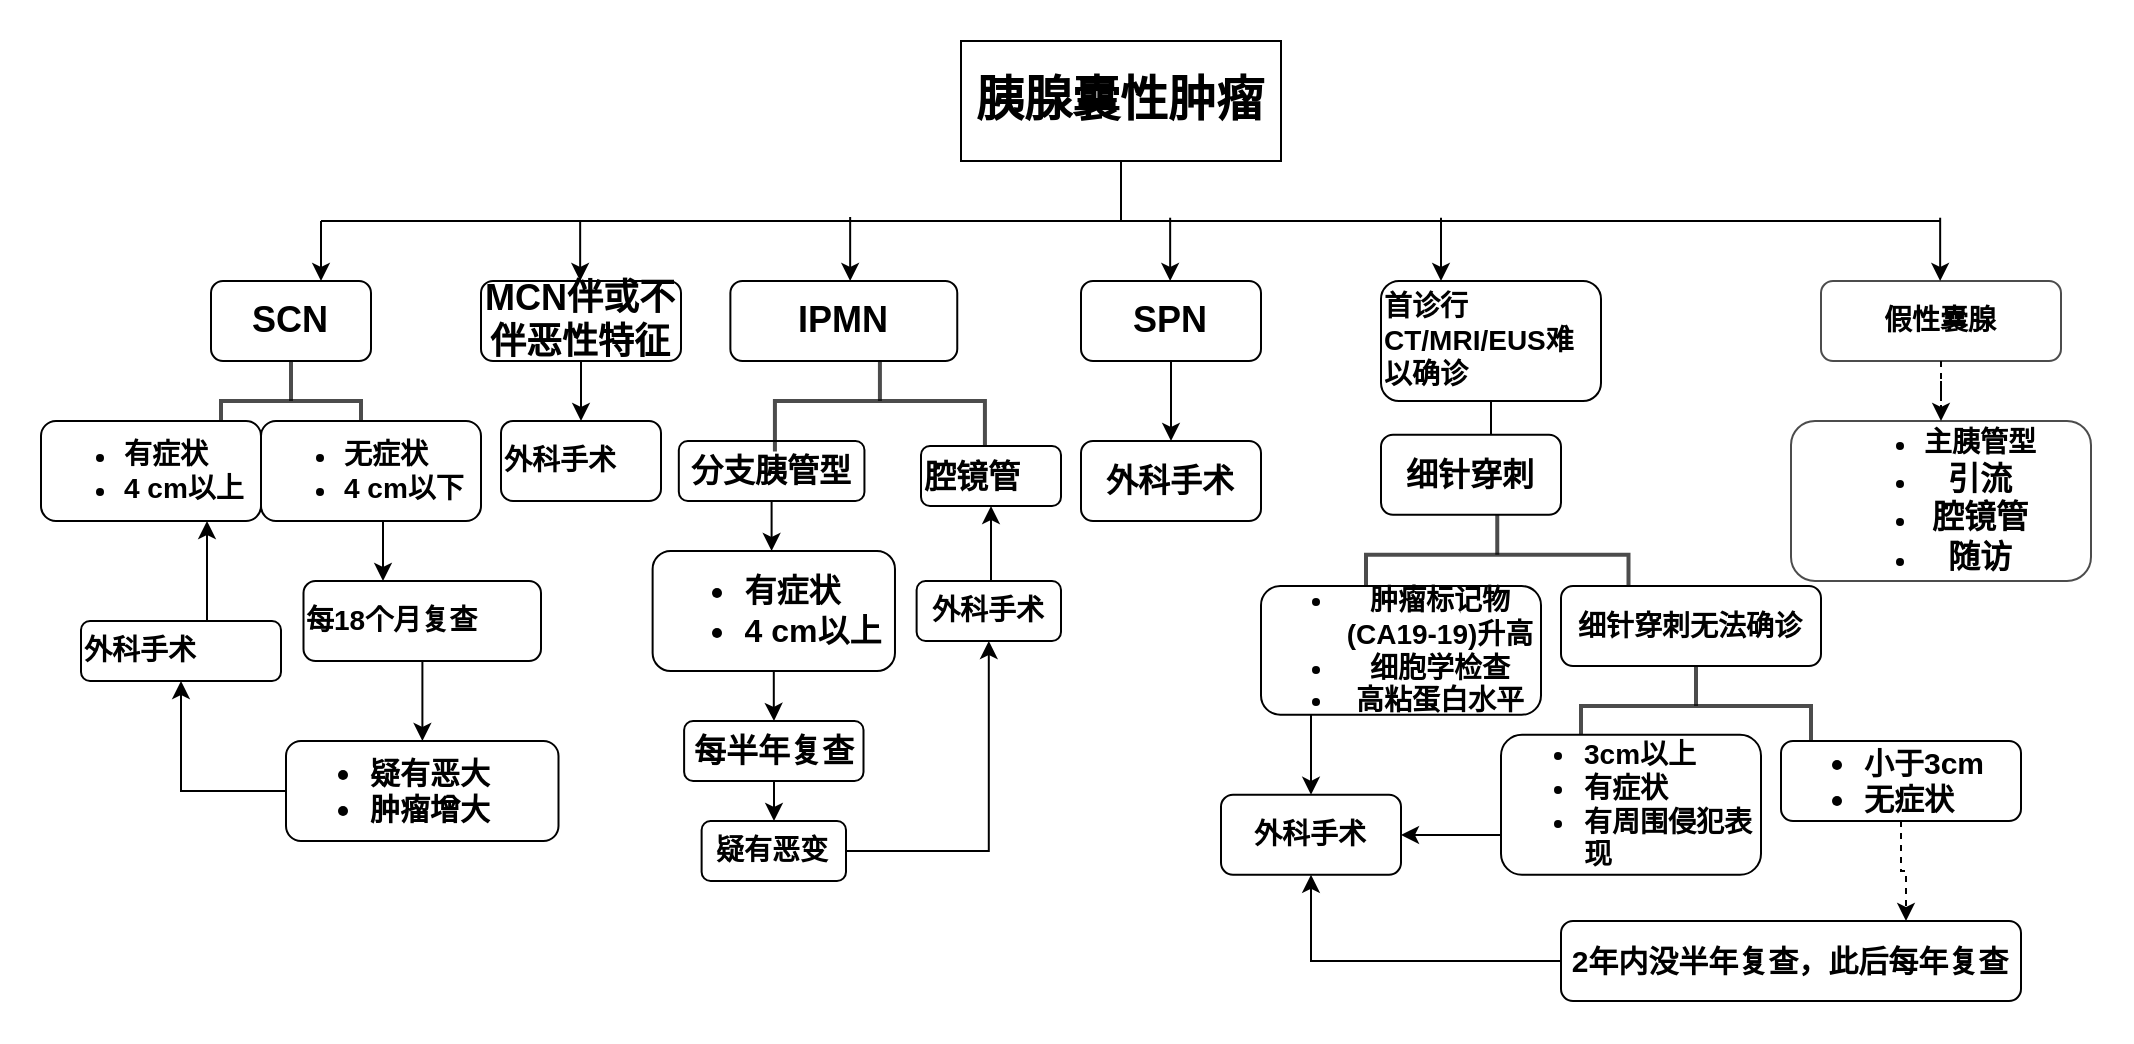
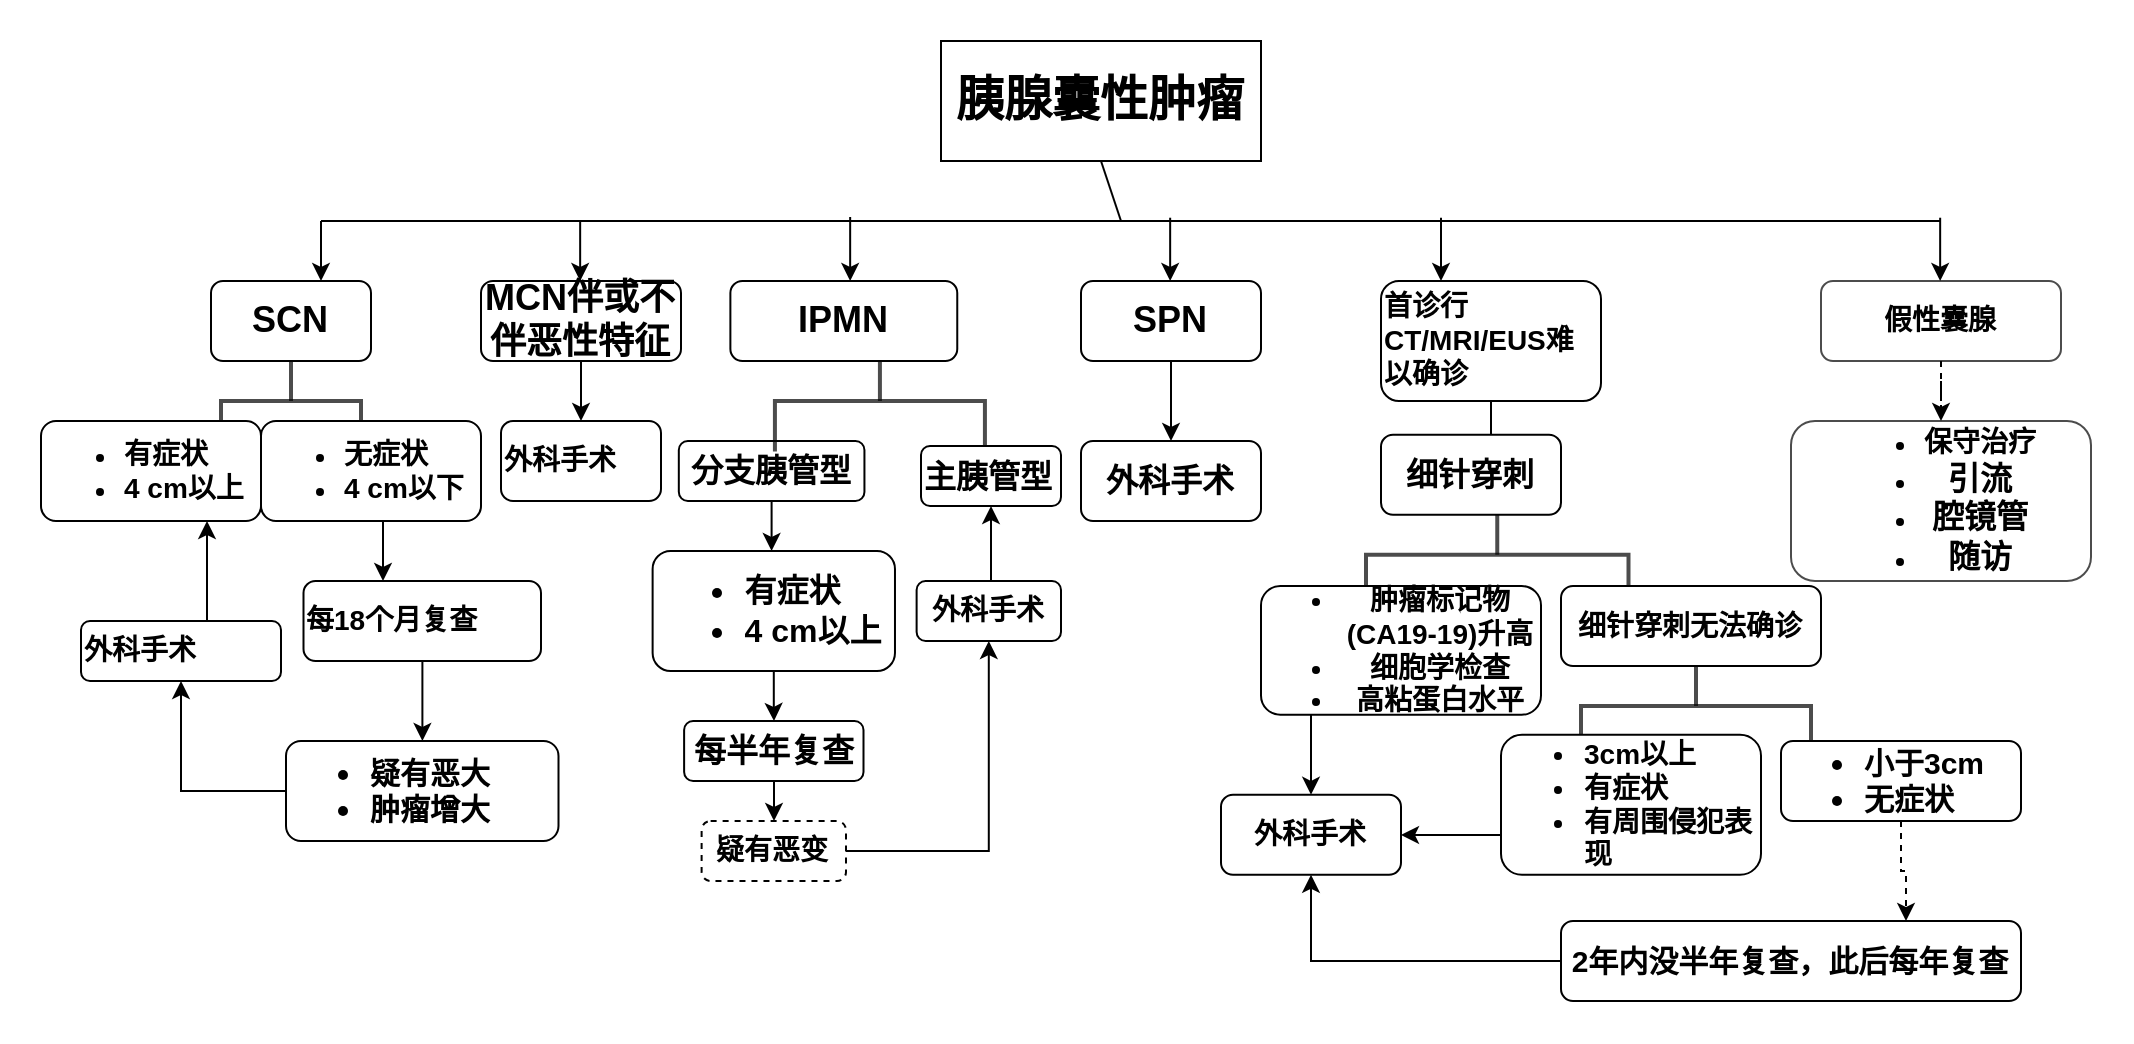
(1121, 101) -> (1101, 101)
(961, 477) -> (973, 477)
(1941, 501) -> (1941, 501)
(774, 851) -> (774, 851)
